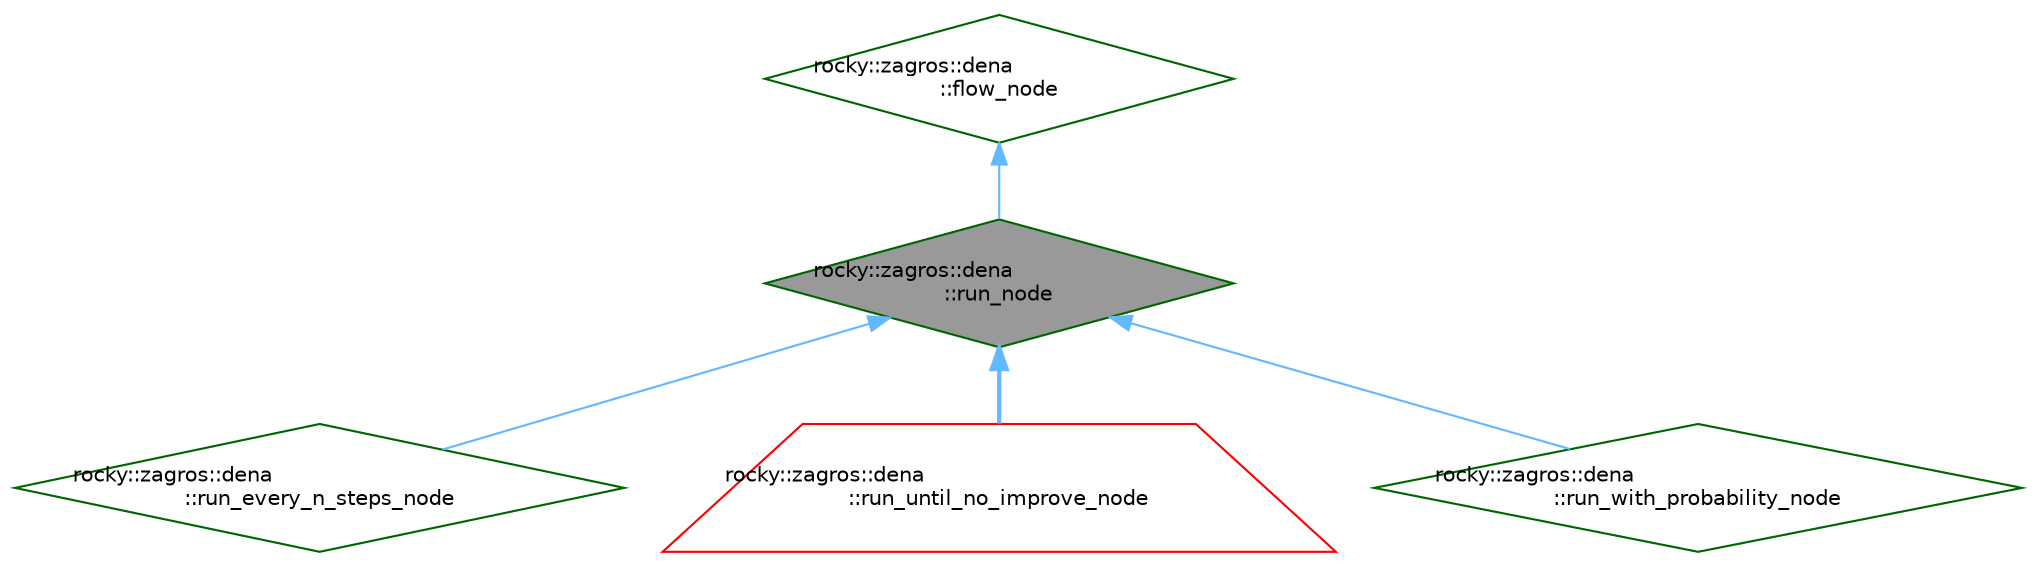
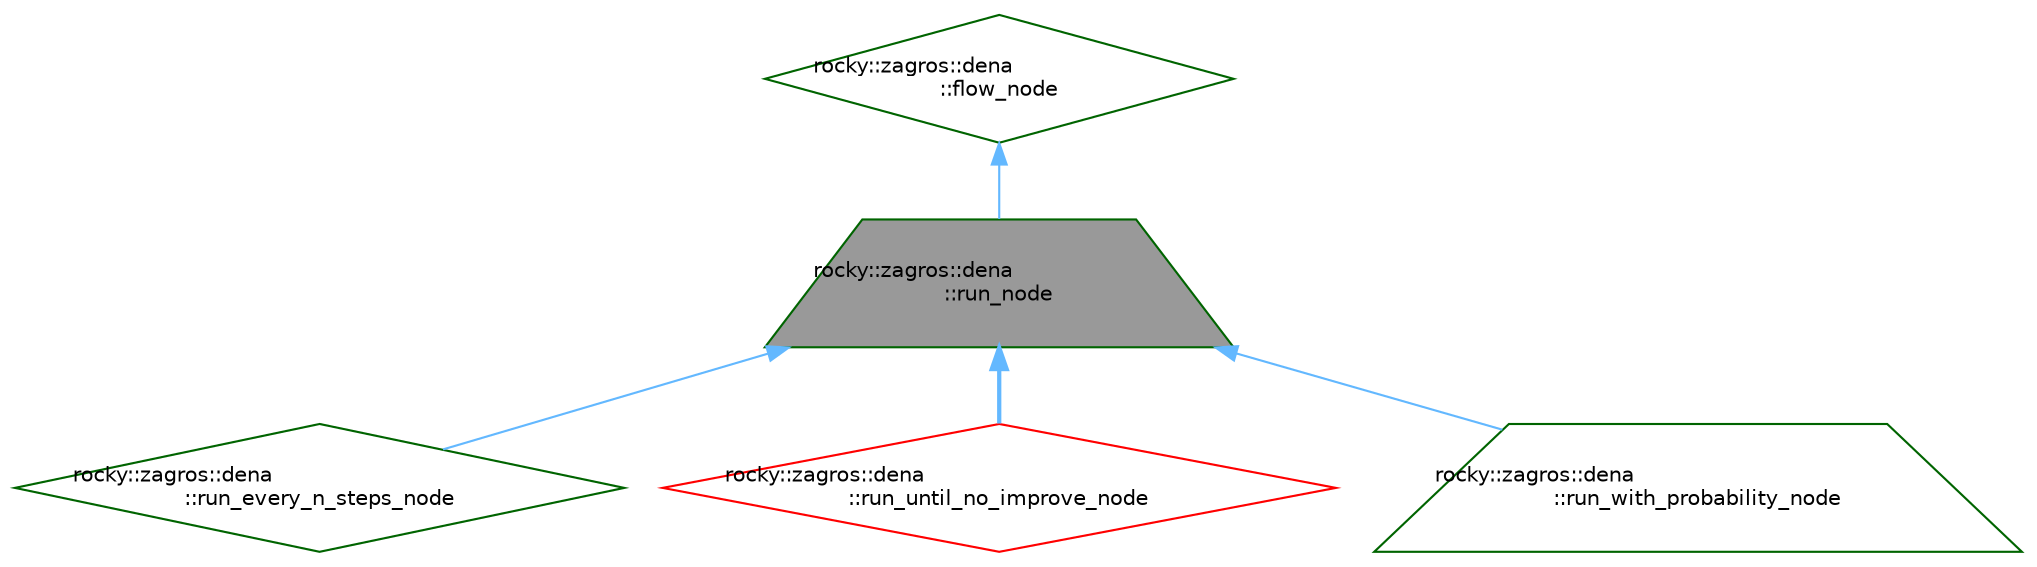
(999, 283) -> (999, 283)
(999, 488) -> (999, 488)
(1698, 488) -> (1698, 488)
